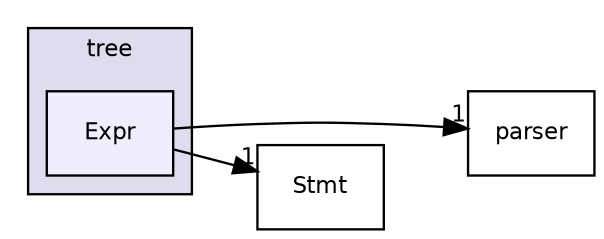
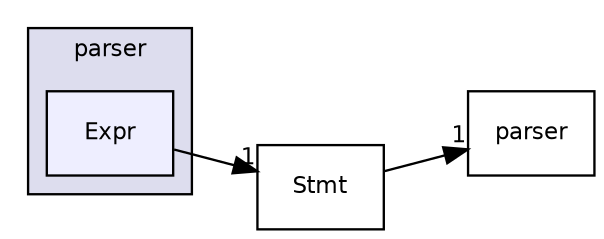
(110, 50) -> (110, 50)
(309, 123) -> (415, 163)
